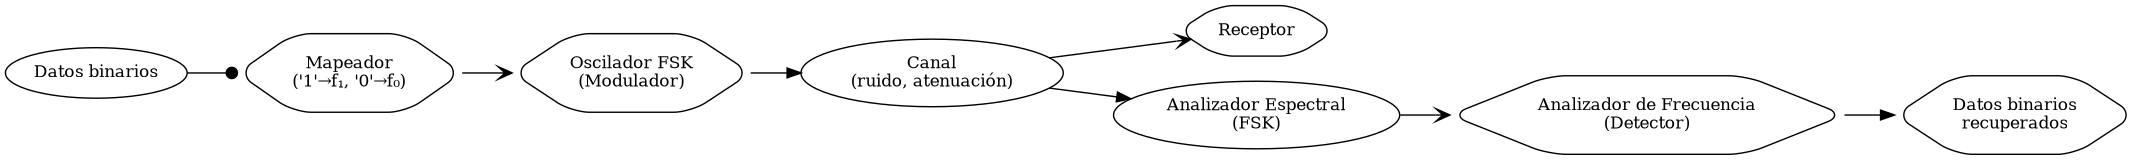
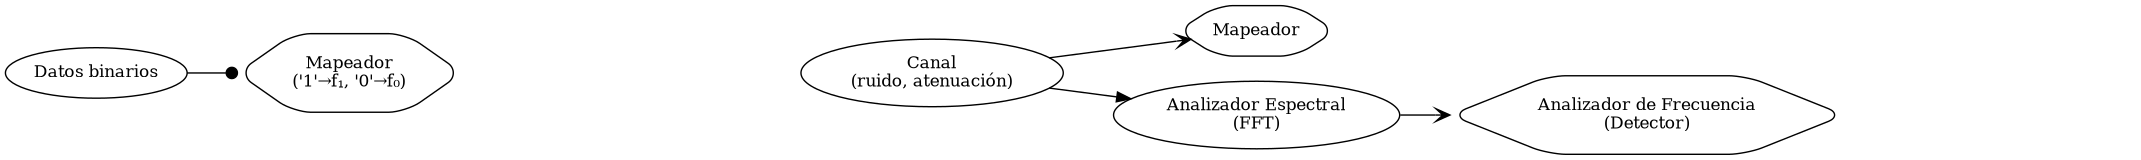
(1257, 31) -> (1257, 31)
(632, 73) -> none
(1257, 115) -> (1257, 115)
(2015, 115) -> none
